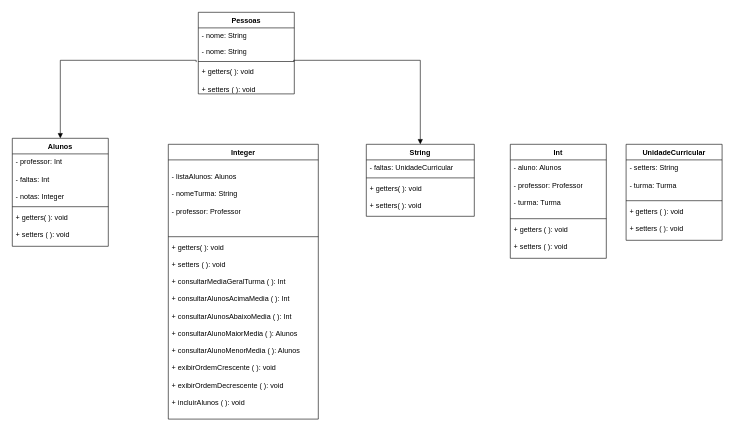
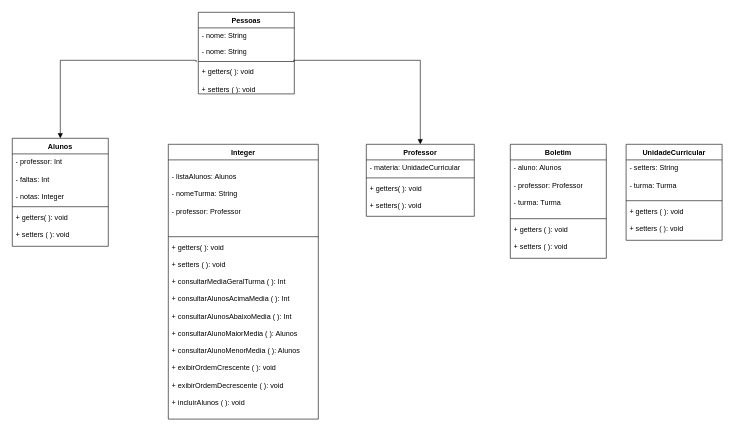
(420, 153) -> (420, 153)
(558, 153) -> (558, 153)
(418, 168) -> (420, 168)
